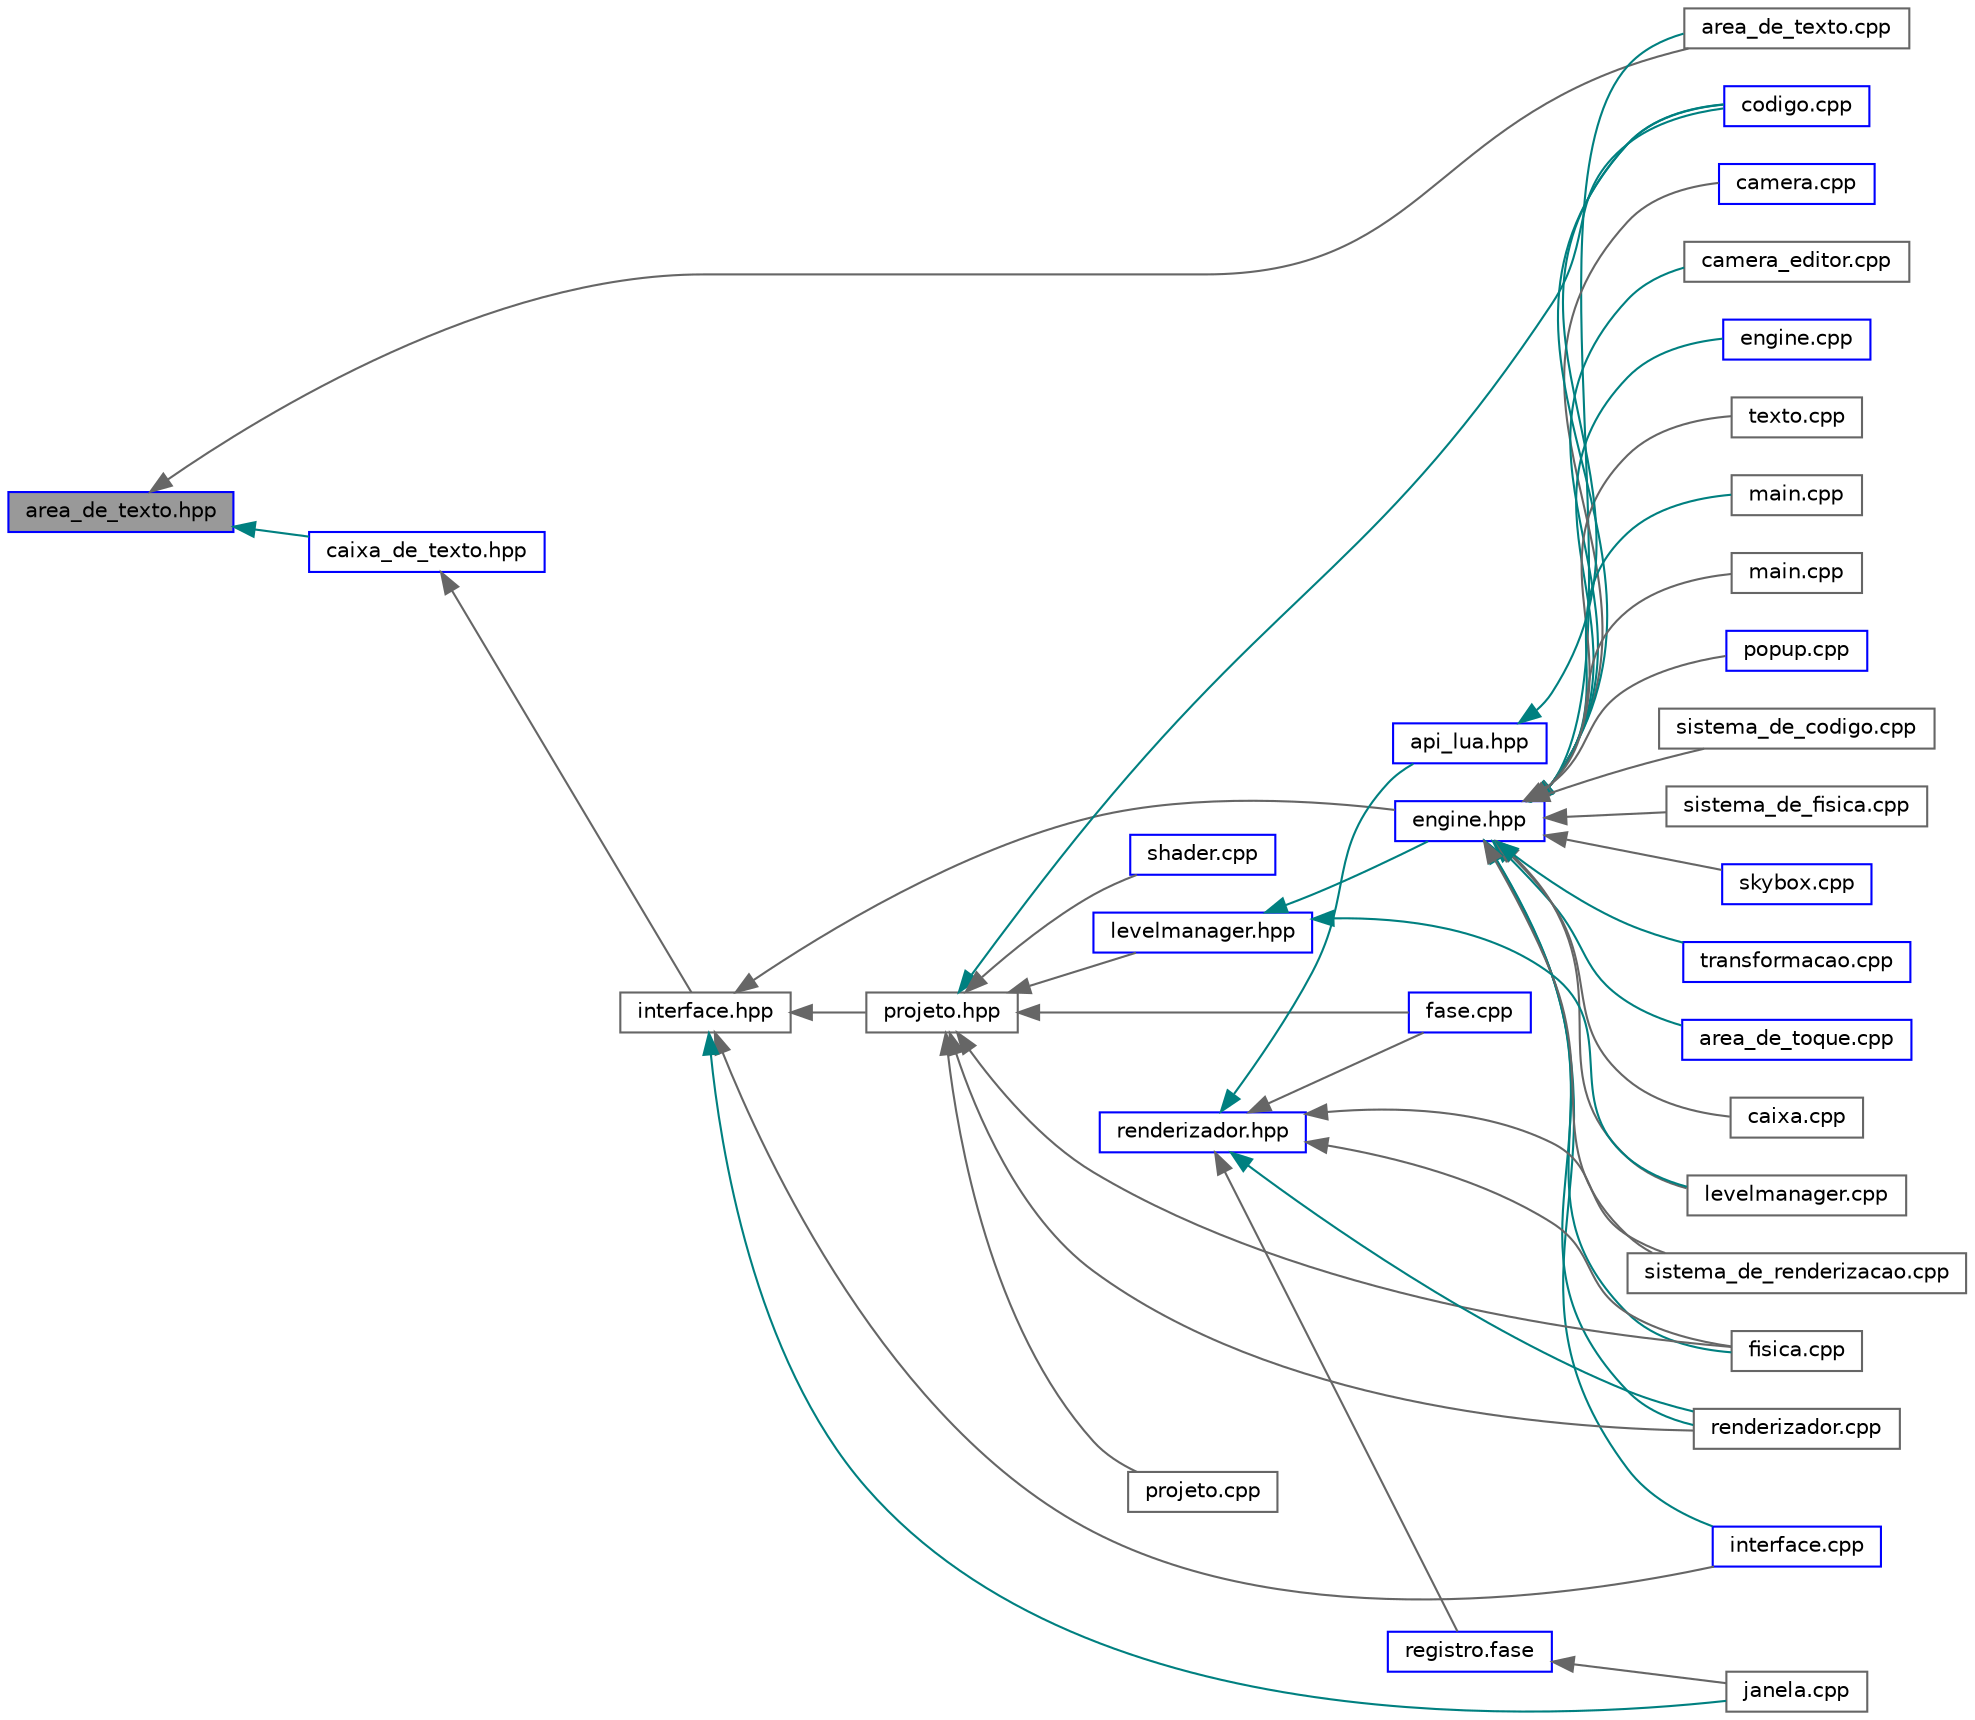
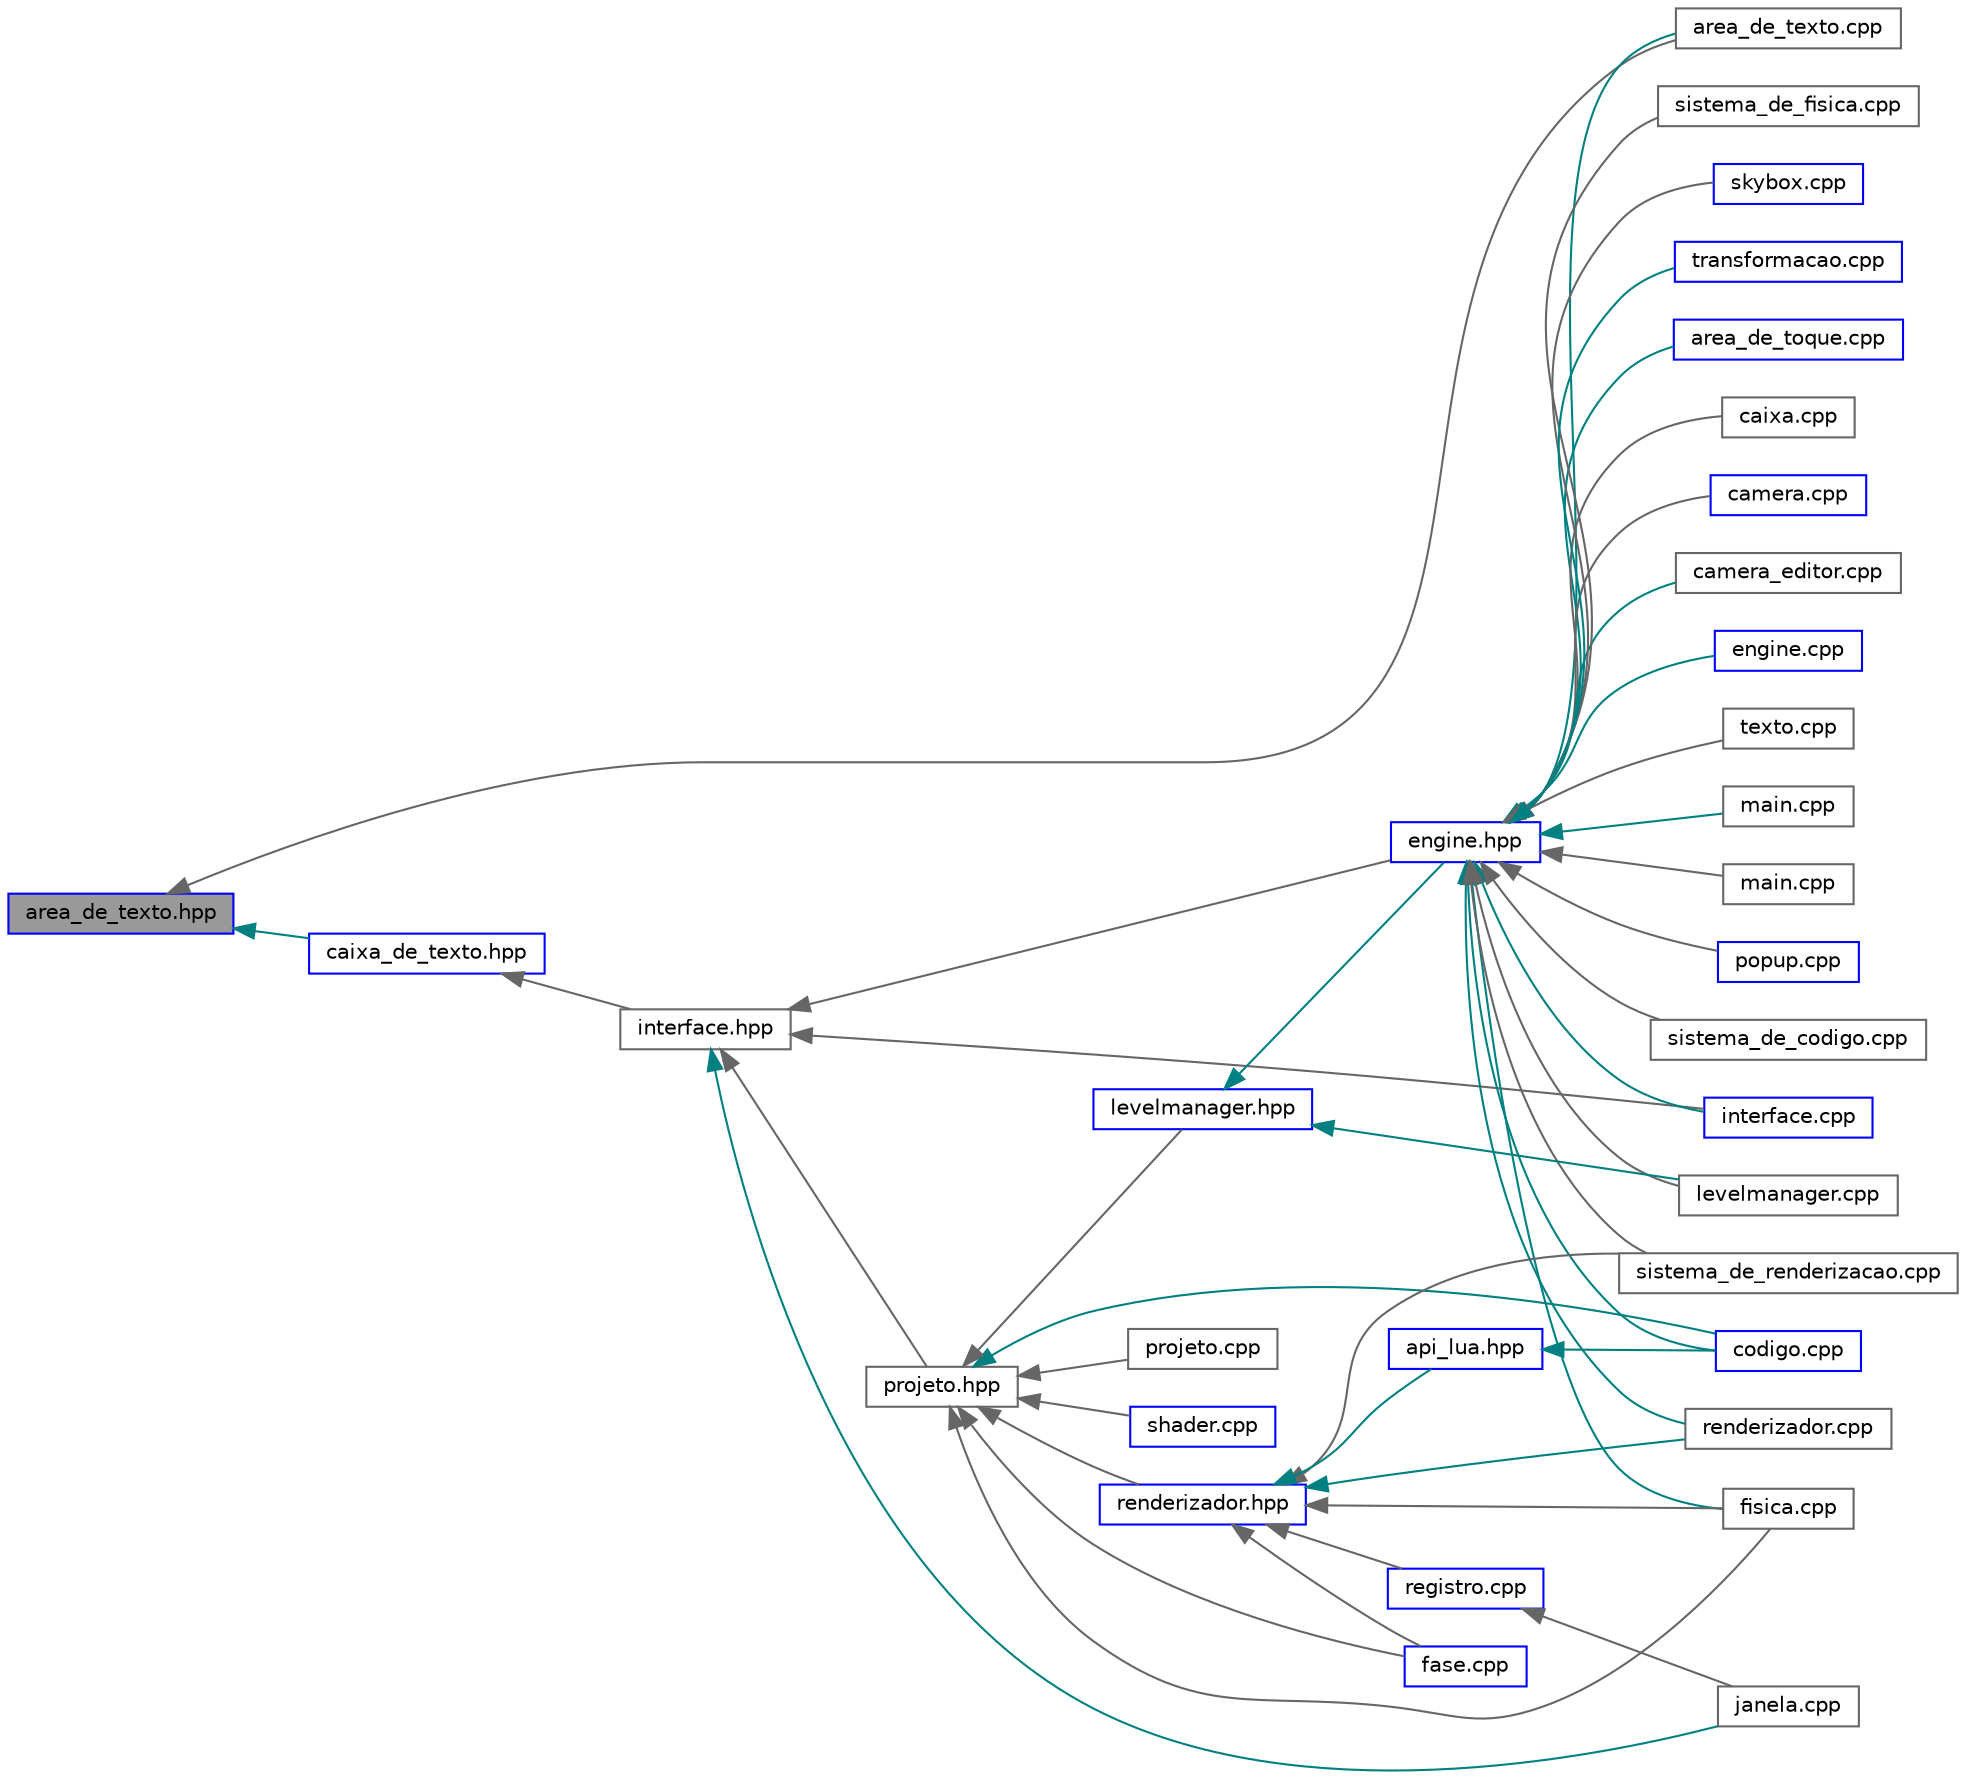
(1256, 1356) -> (1067, 1454)
(1470, 1652) -> (1466, 1589)
